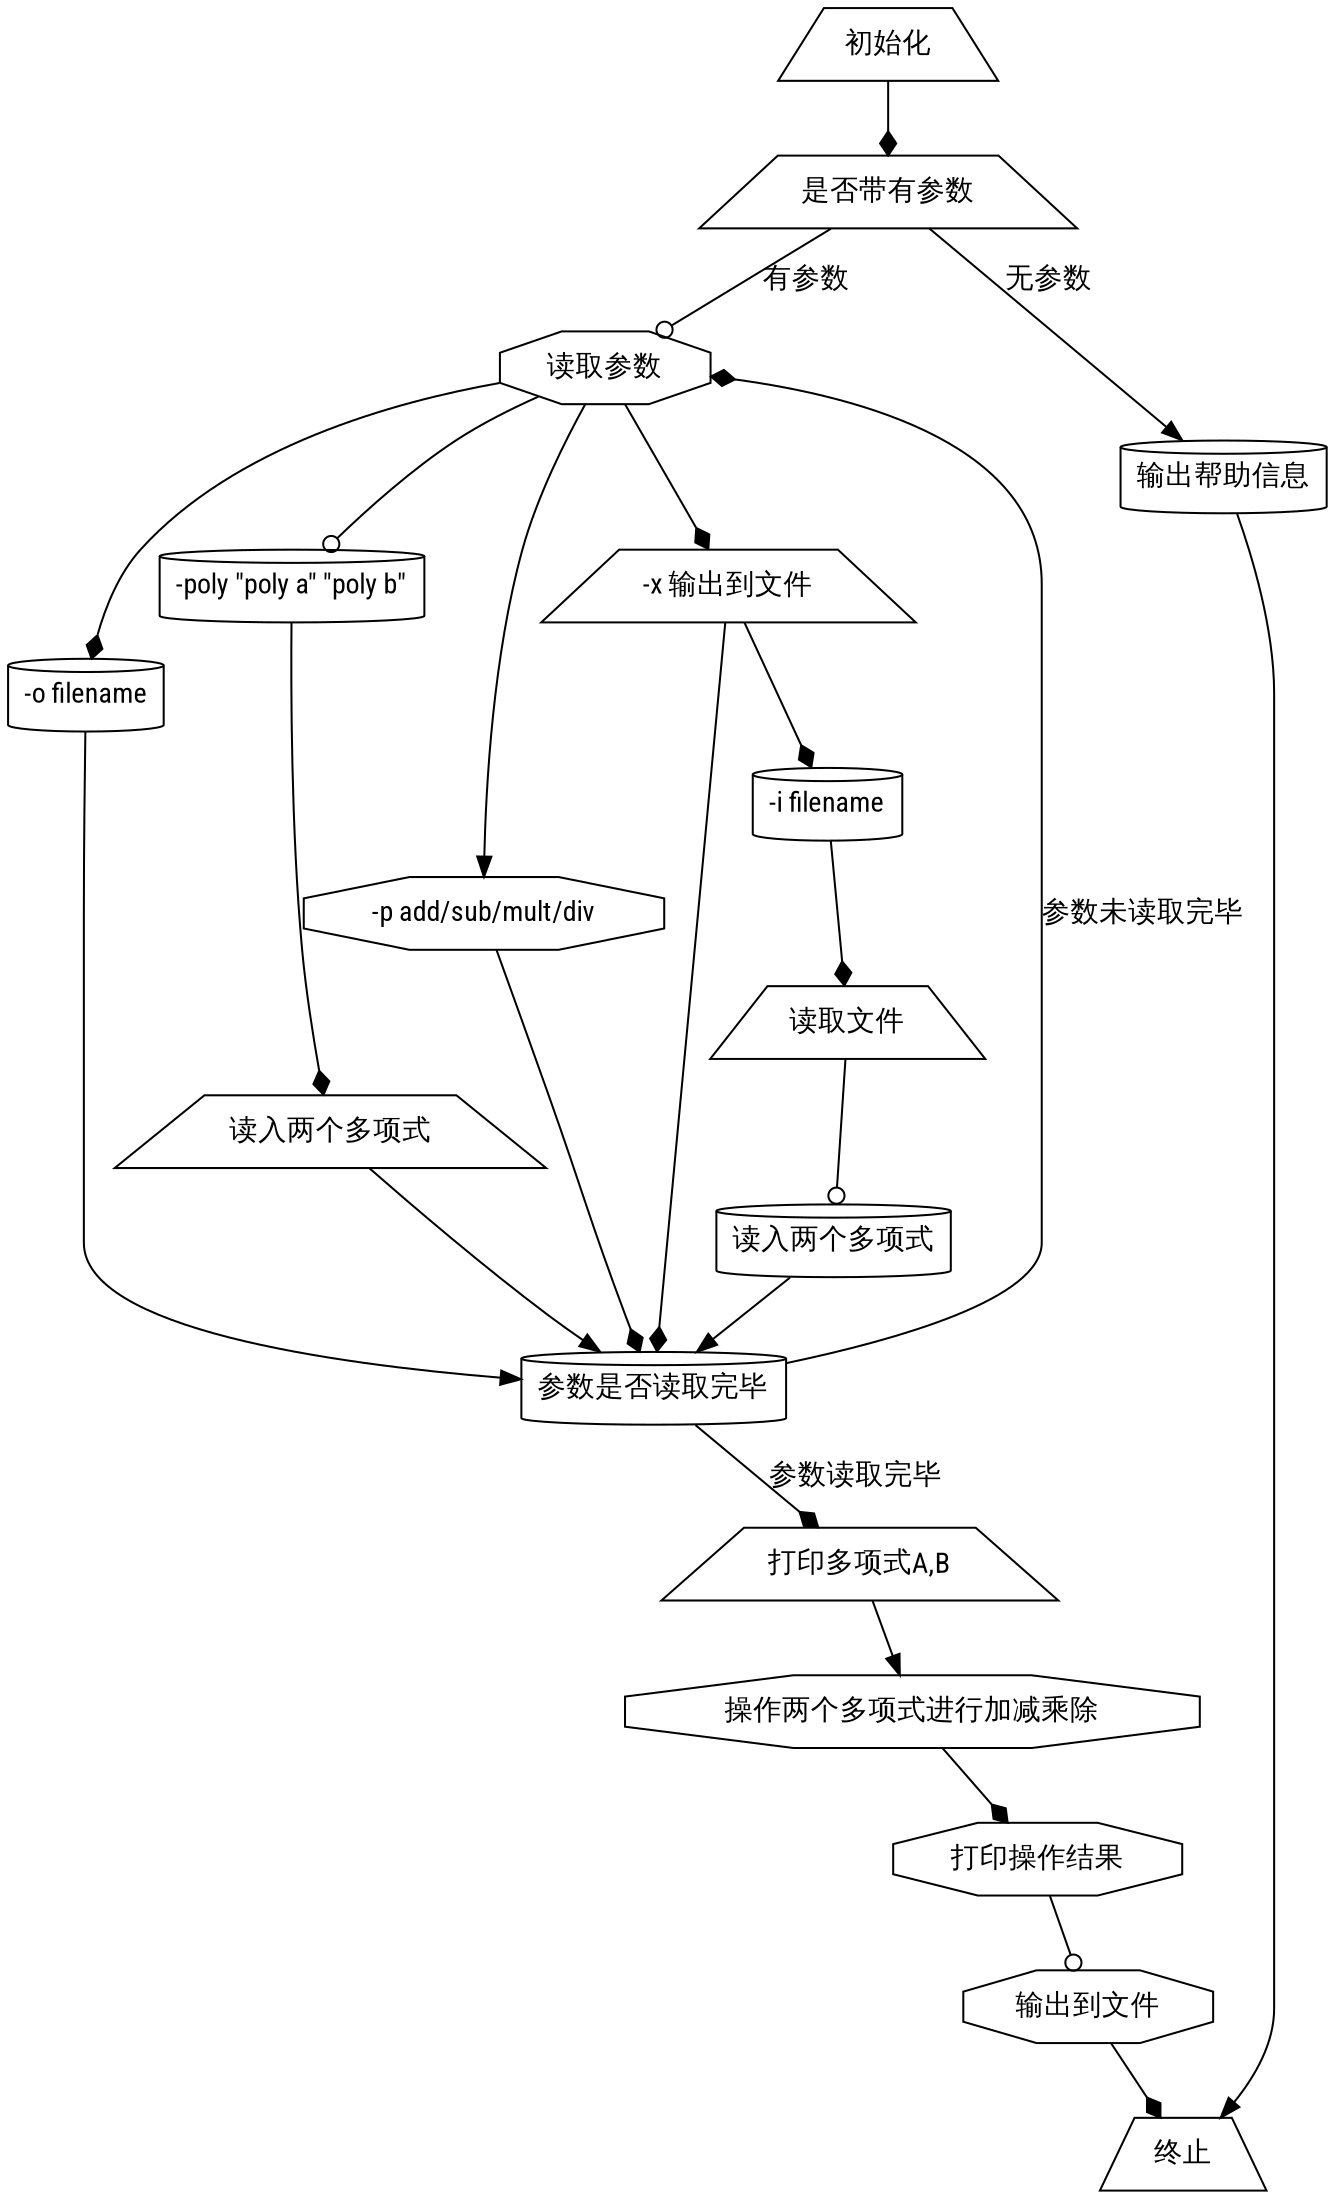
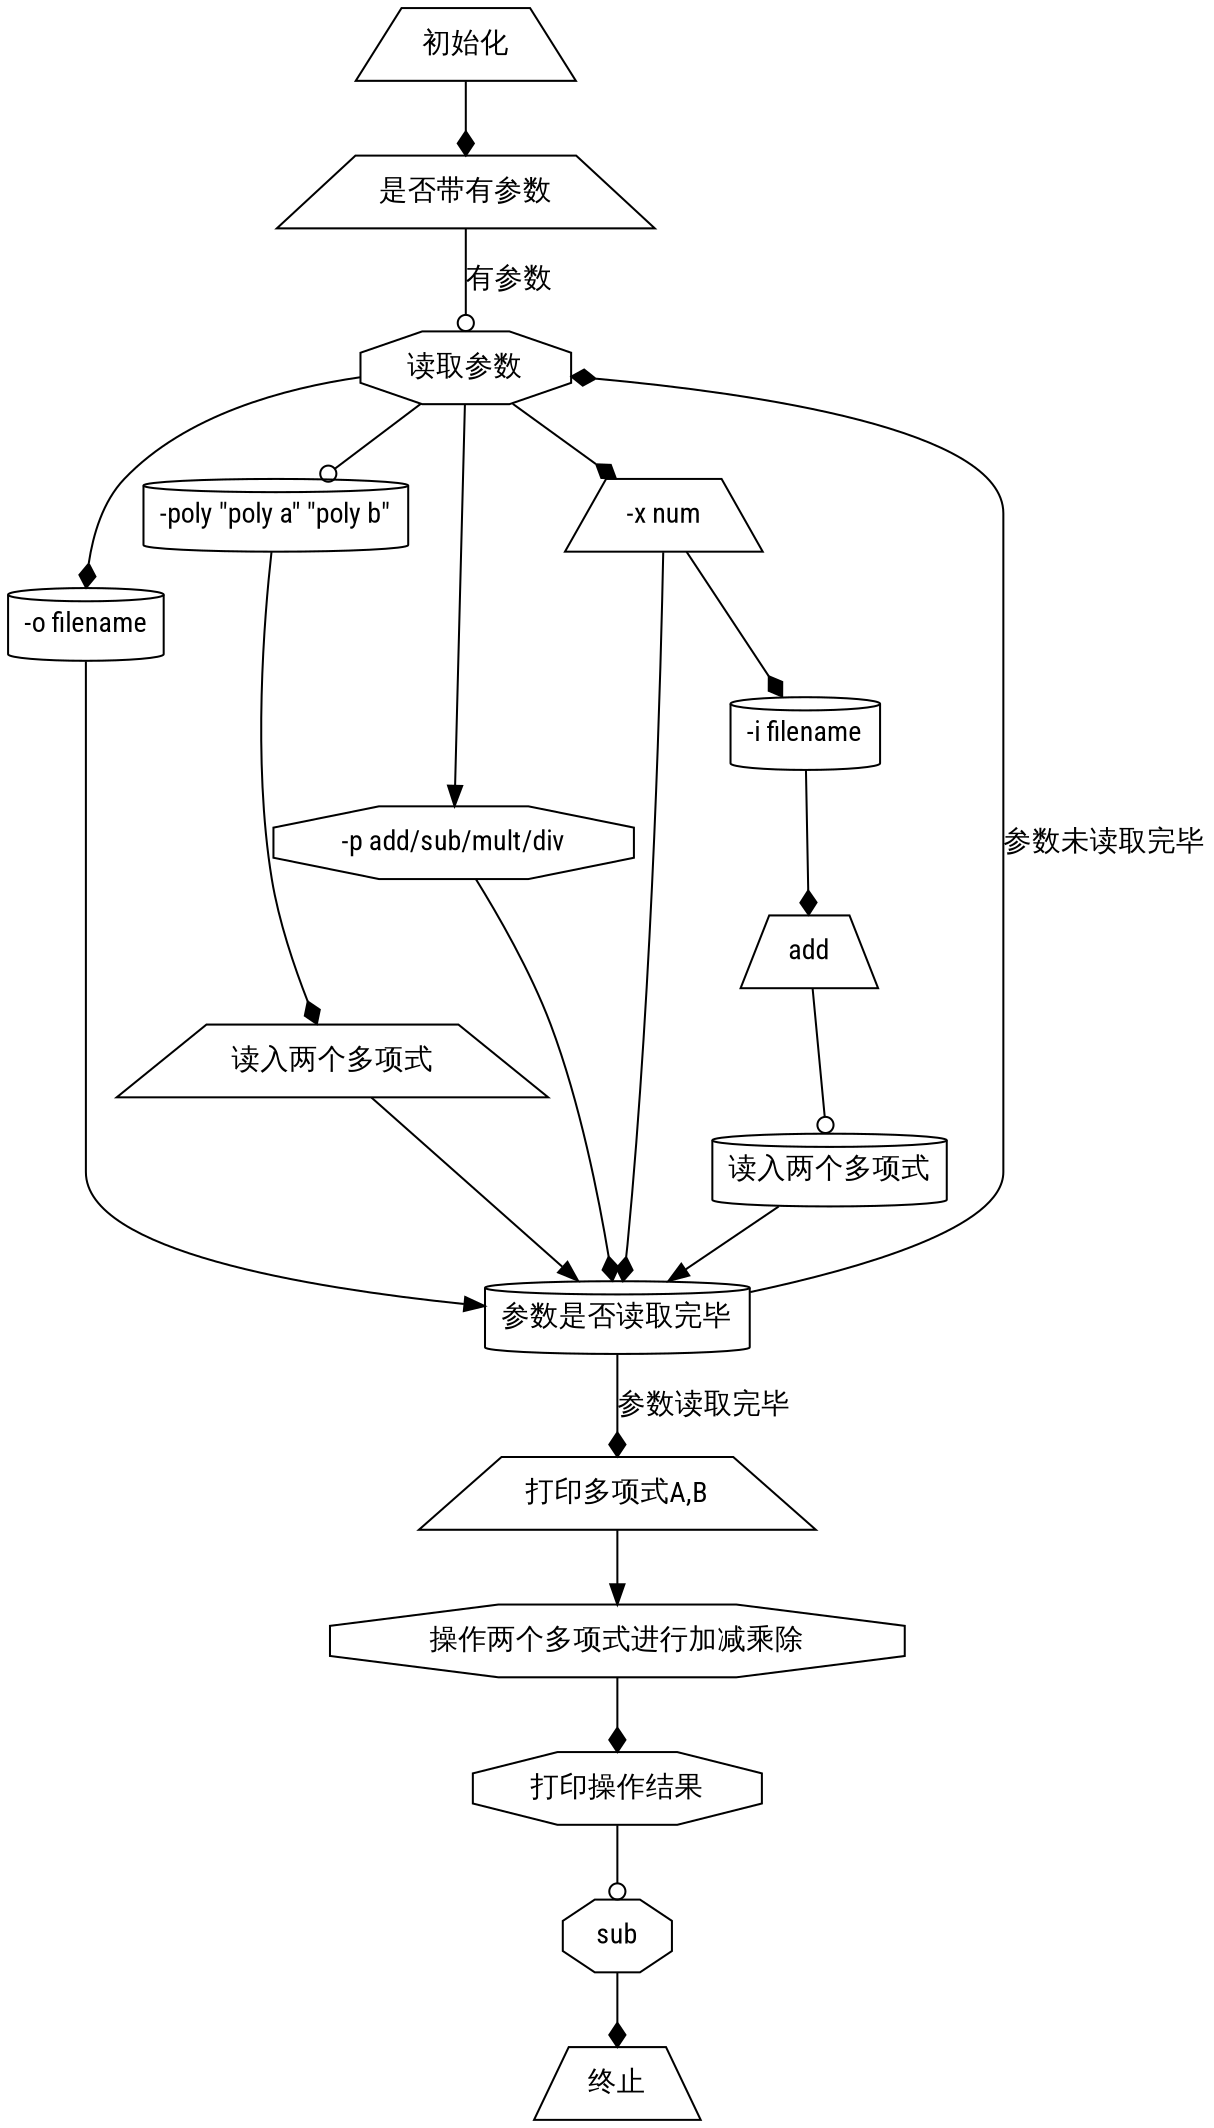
(1224, 477) -> none
(729, 586) -> (664, 515)
(848, 1023) -> (809, 952)
(1088, 2007) -> (617, 1936)
